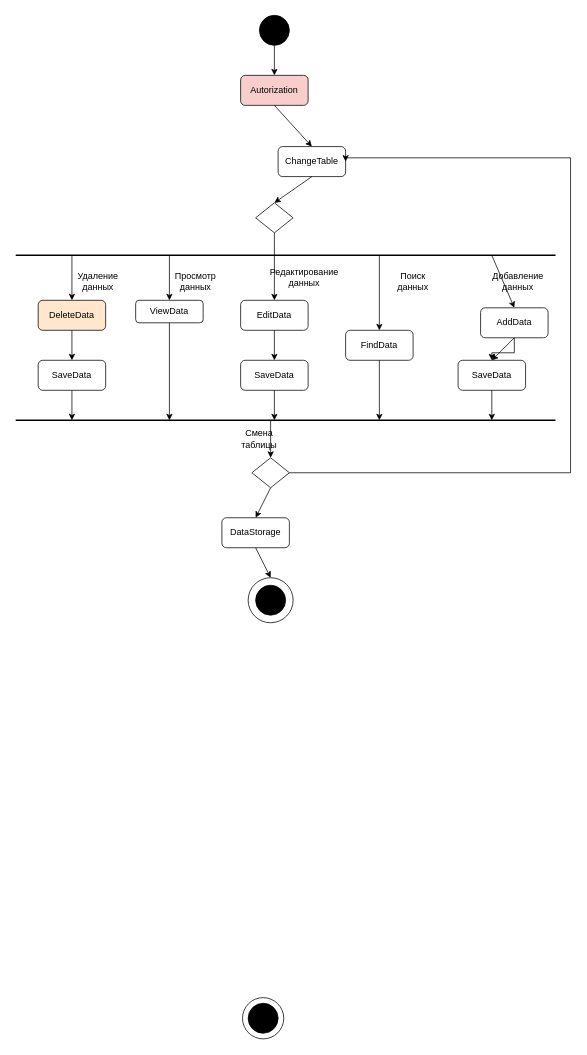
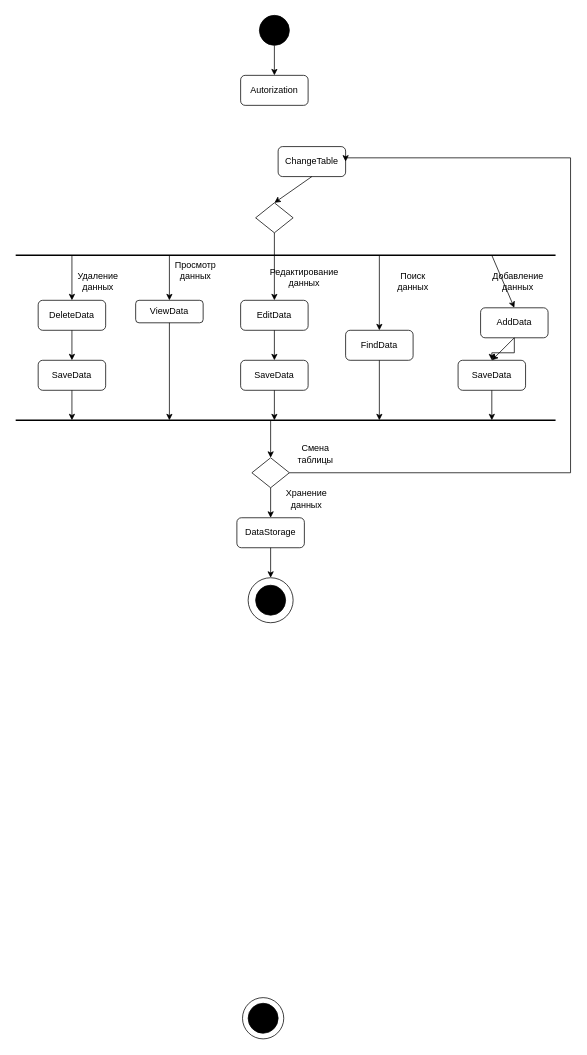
(274, 90) -> (274, 90)
(291, 124) -> none
(195, 282) -> (195, 270)
(72, 315) -> (72, 315)
(259, 439) -> (315, 454)
none -> (306, 499)
(255, 533) -> (270, 533)
